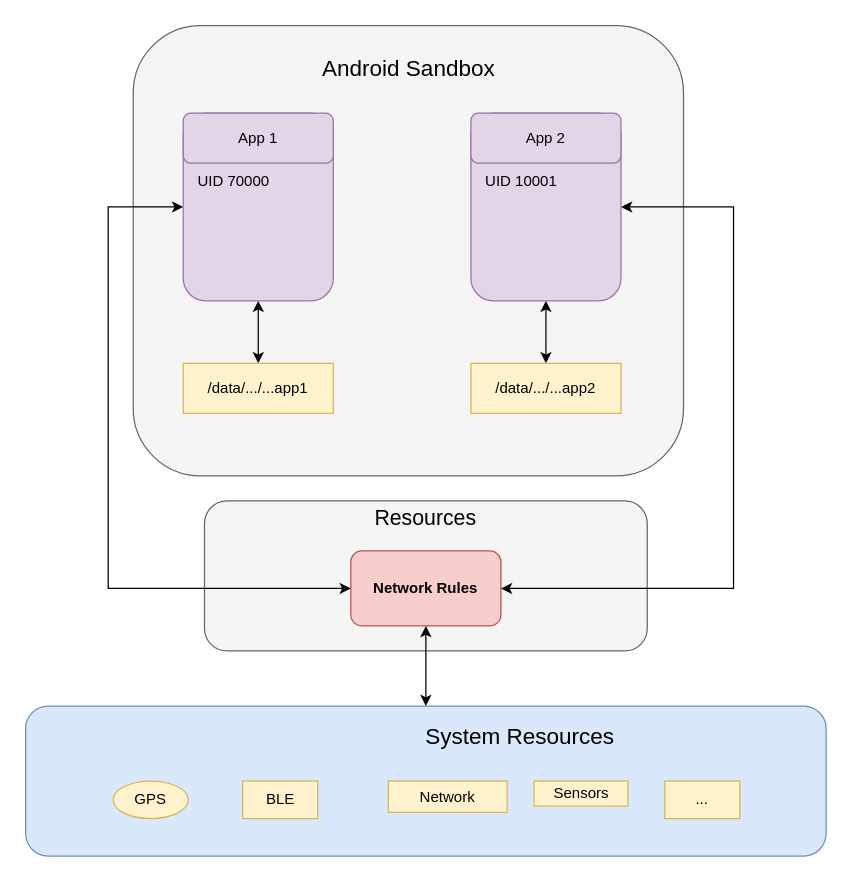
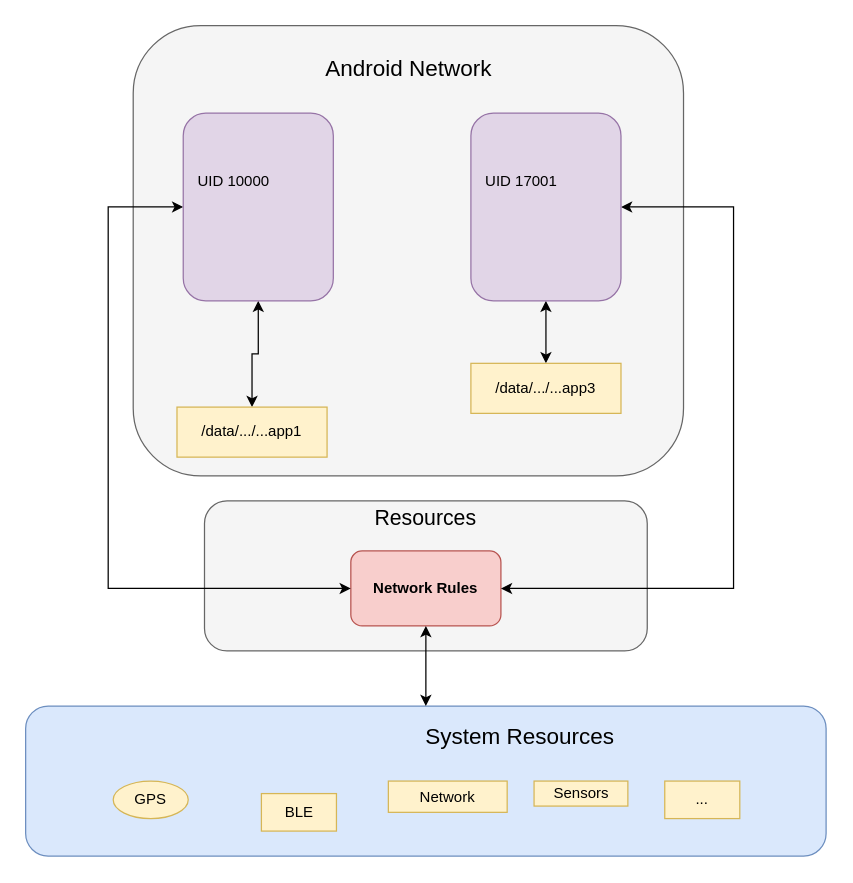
(409, 69) -> (409, 69)
(258, 138) -> none
(546, 138) -> none
(234, 182) -> (234, 182)
(521, 182) -> (521, 182)
(258, 388) -> (252, 432)
(546, 388) -> (546, 388)
(280, 799) -> (299, 812)
